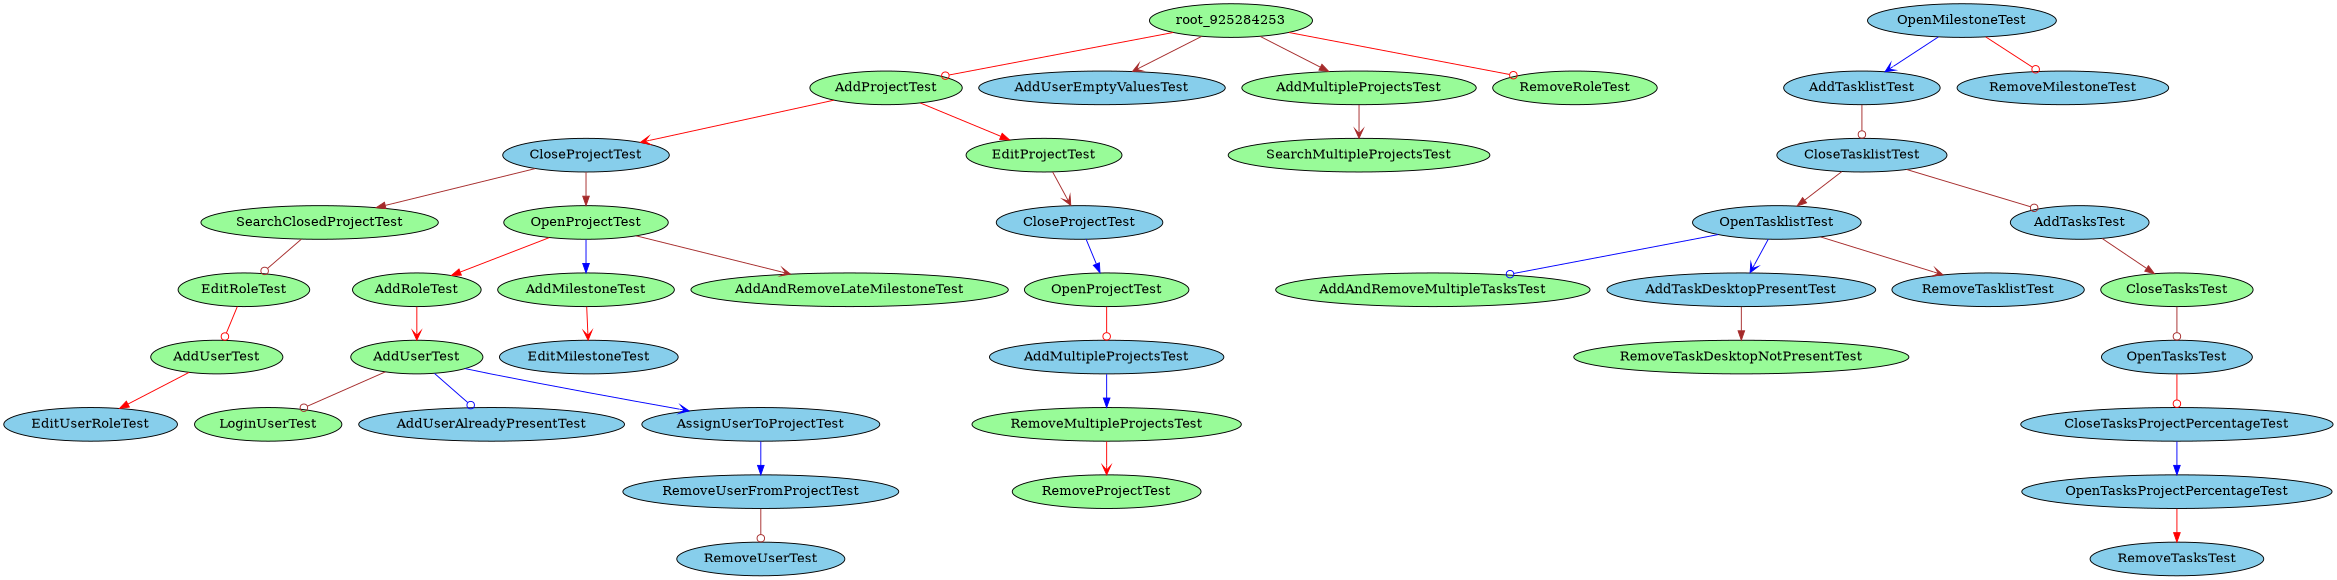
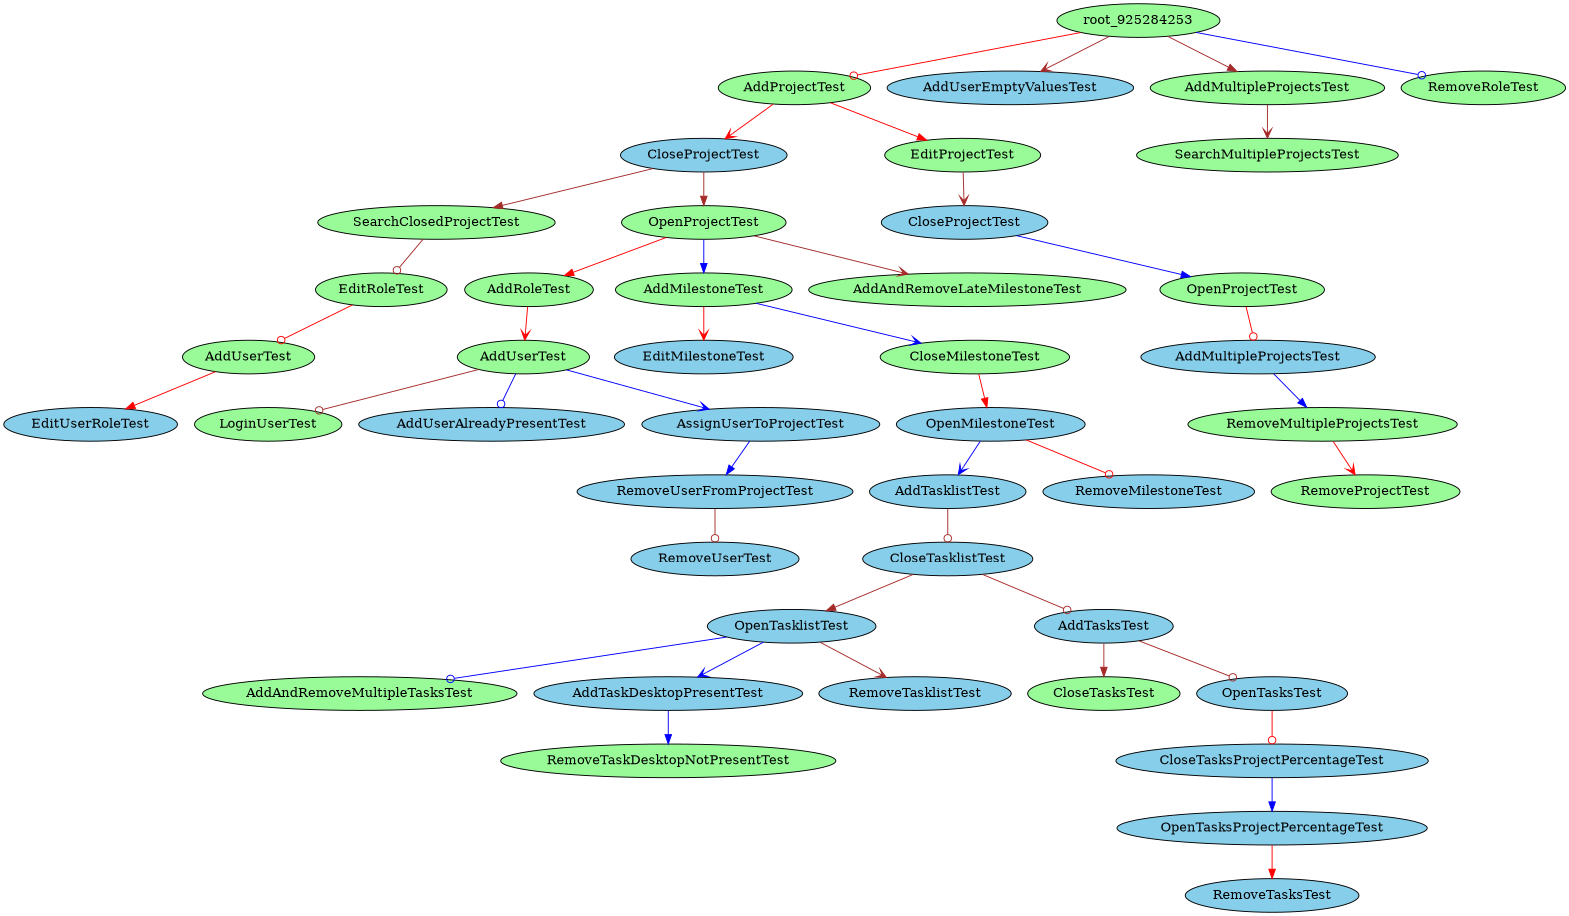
(1399, 53) -> (1307, 53)
(1741, 319) -> (668, 723)
(2177, 320) -> (1184, 658)
none -> (975, 357)
